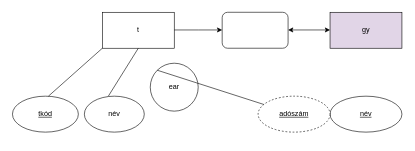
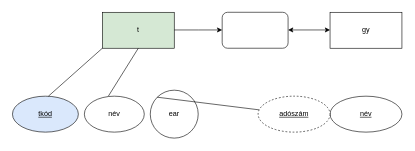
(138, 30) -> (138, 30)
(366, 30) -> (366, 30)
(174, 87) -> (174, 114)
(45, 114) -> (45, 114)
